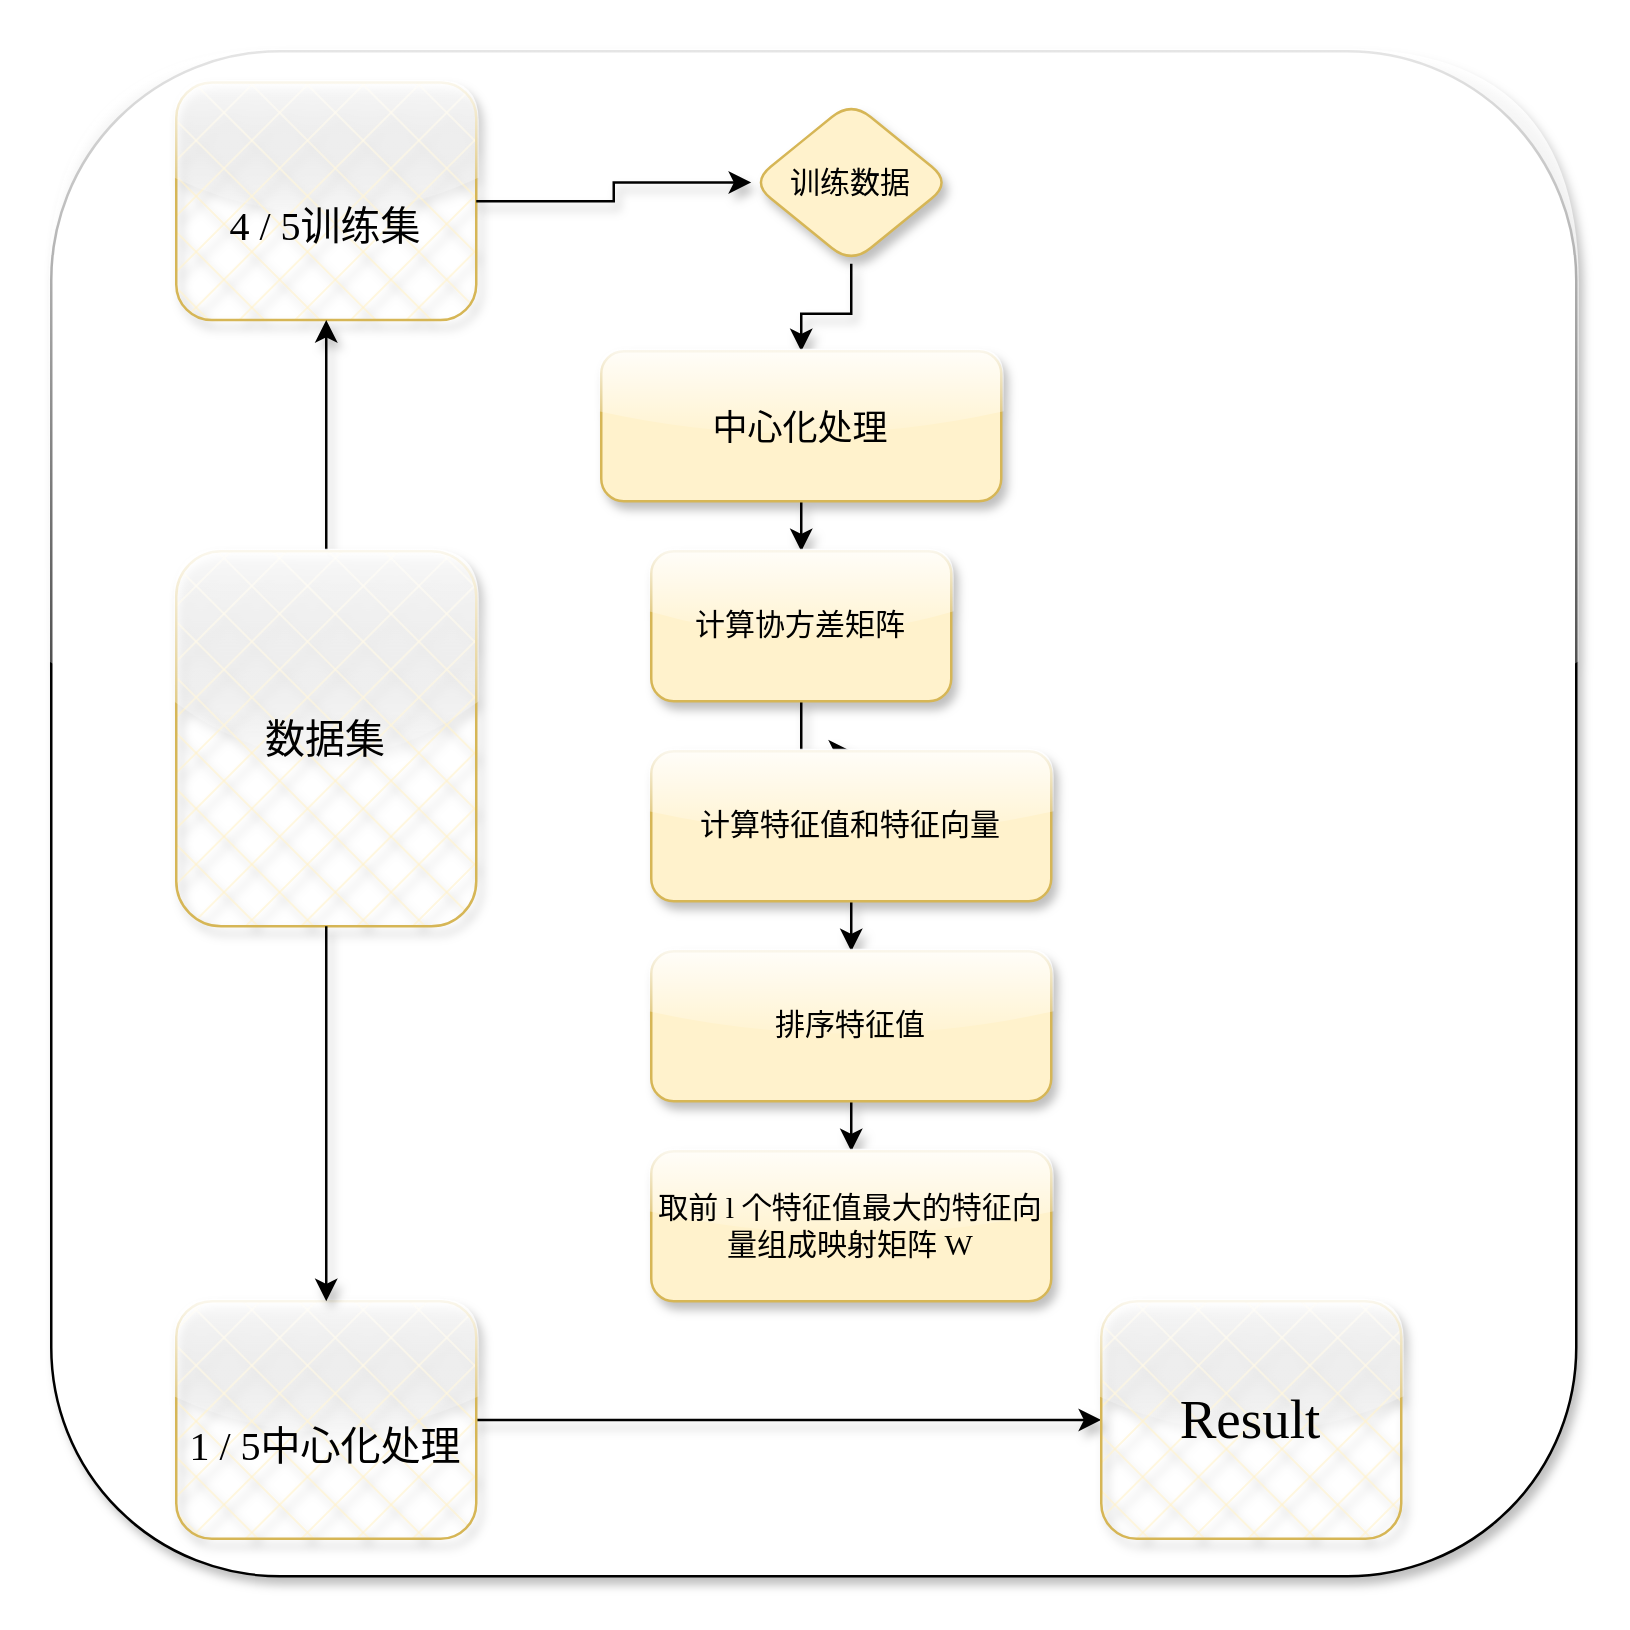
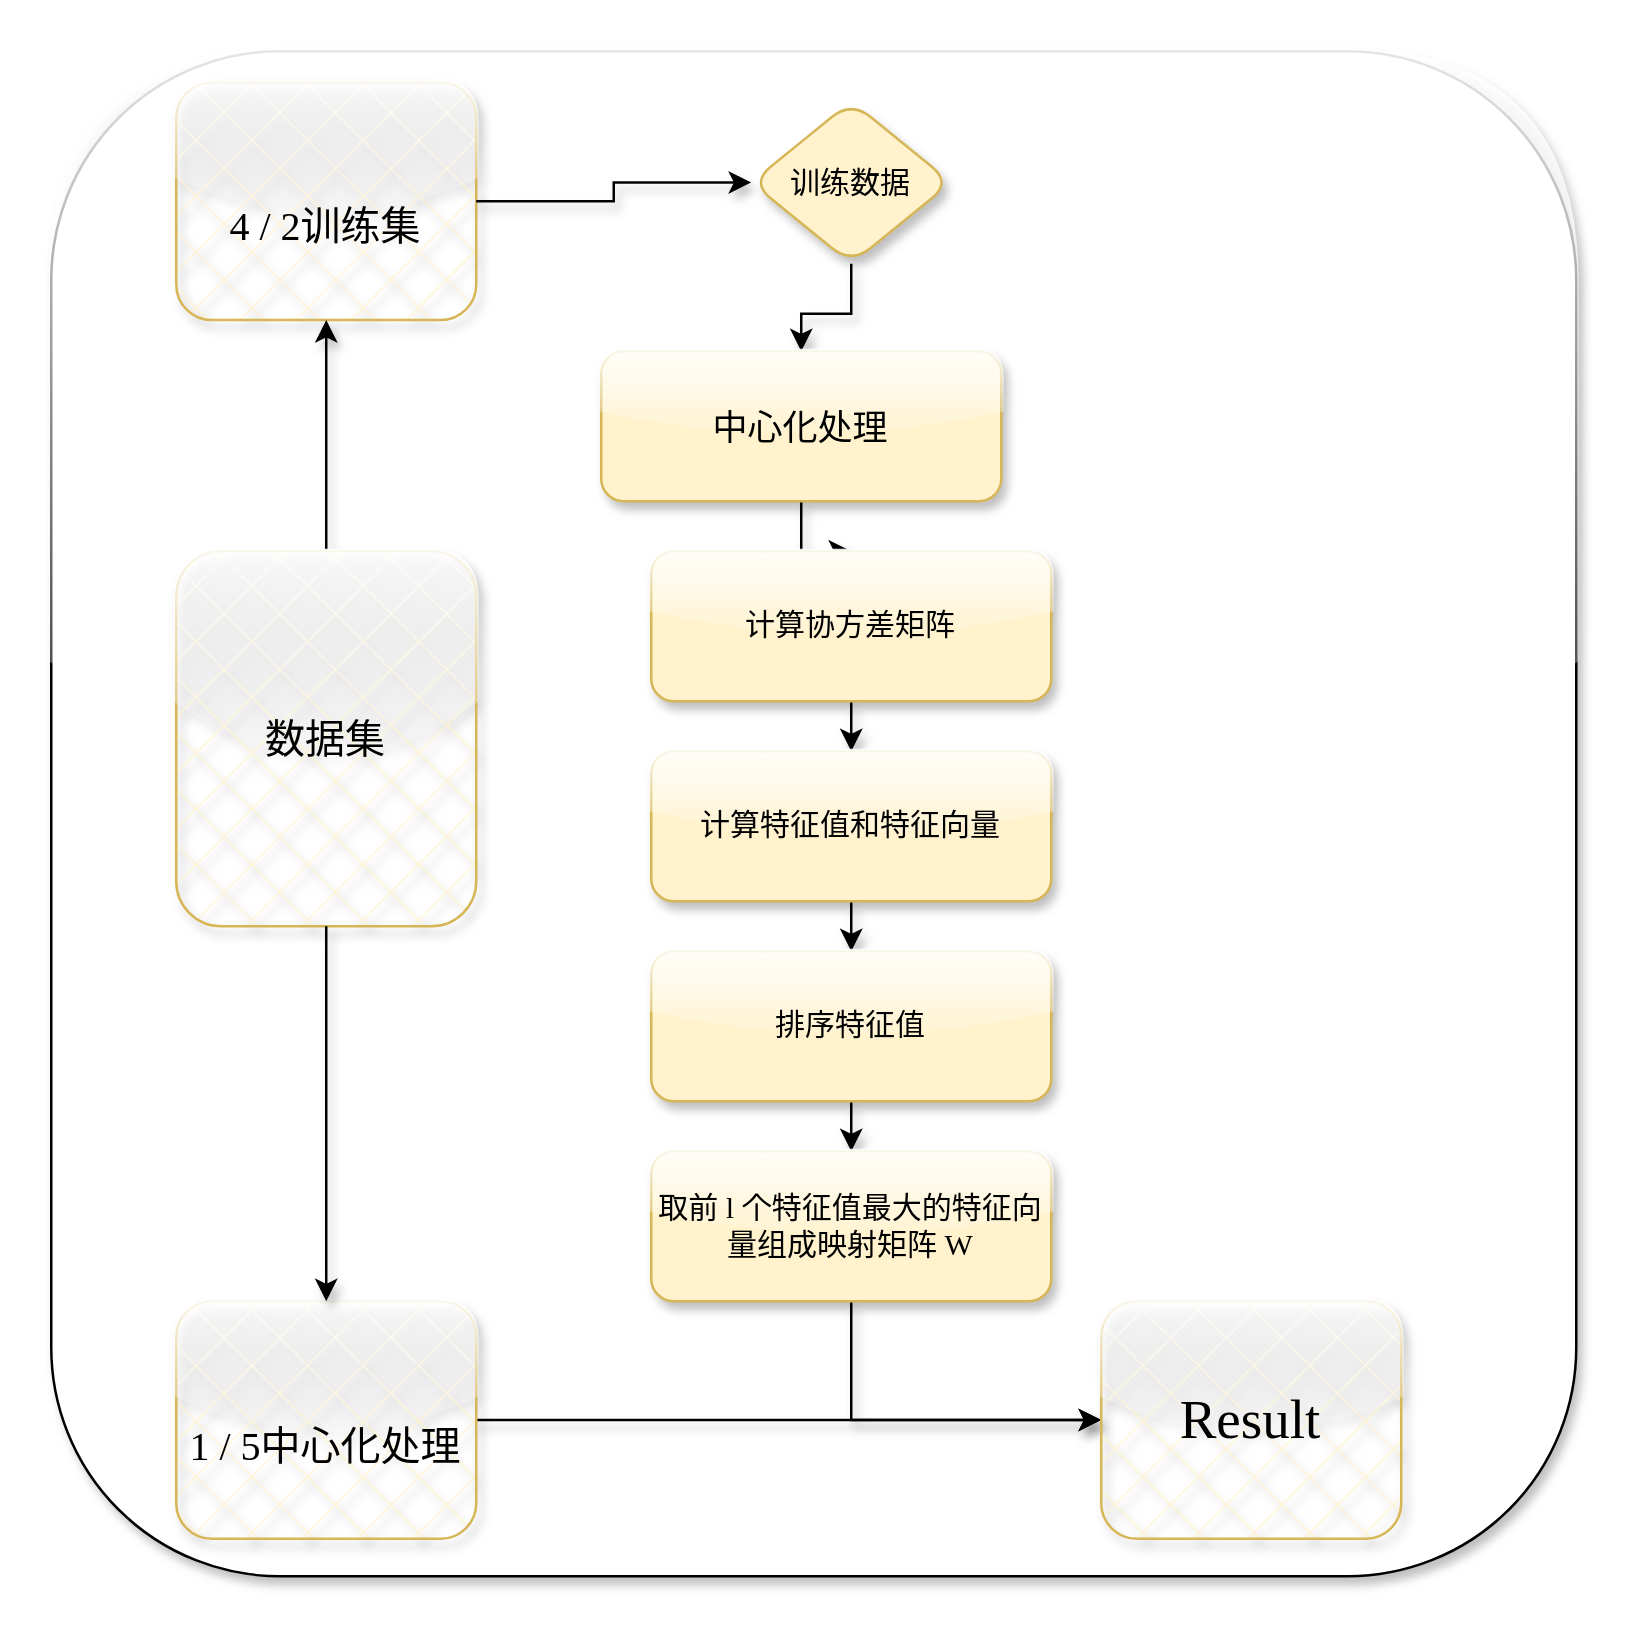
(326, 201) -> (326, 201)
(801, 626) -> (851, 626)
none -> (851, 1359)
